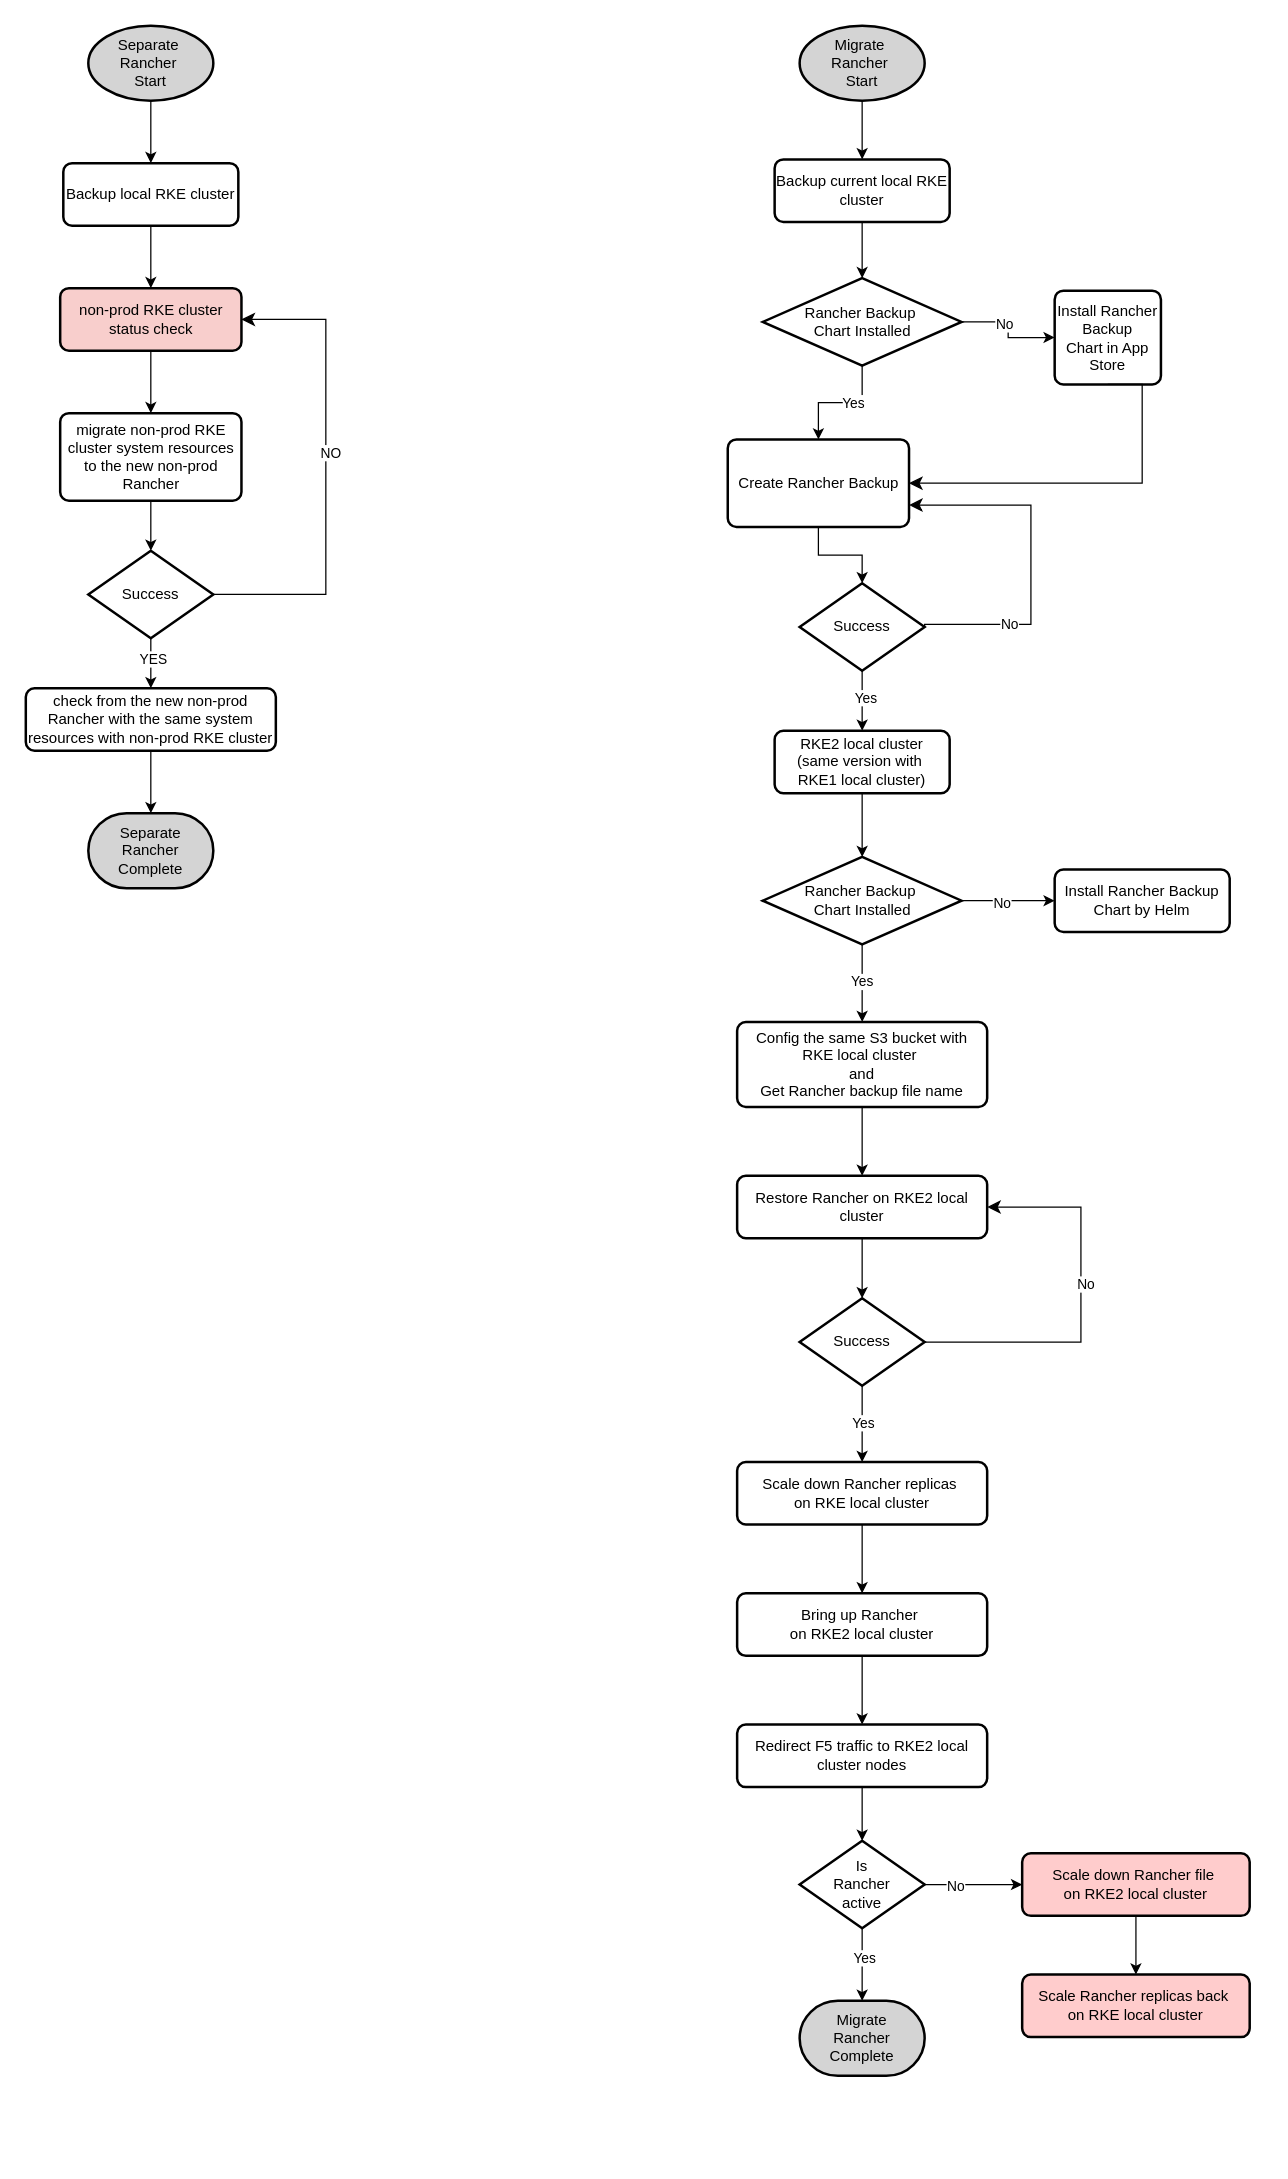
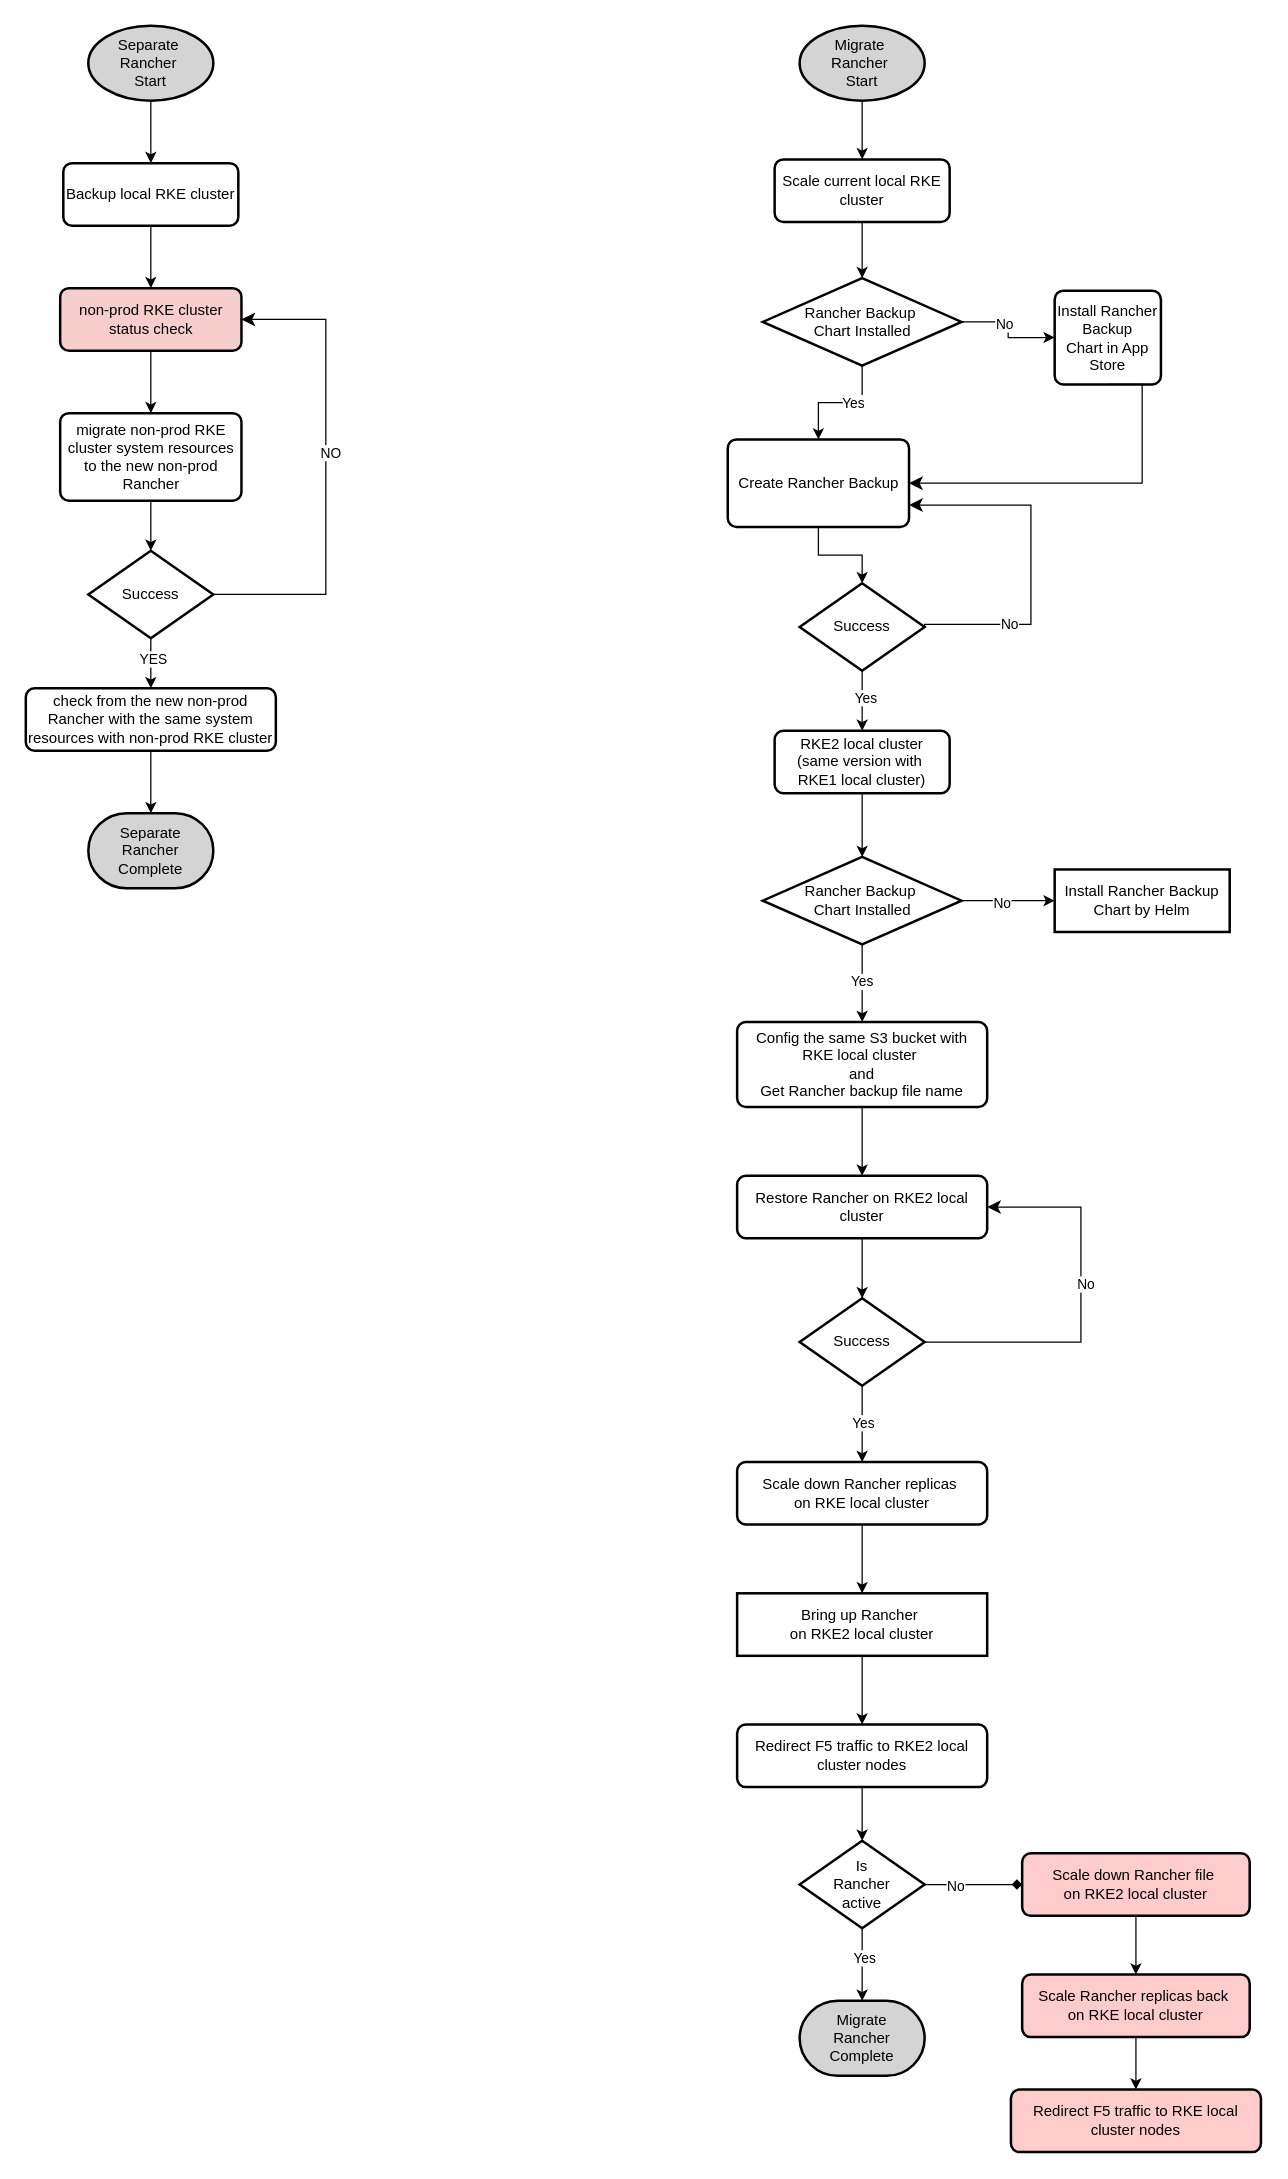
(862, 191) -> (862, 191)
(1142, 901) -> (1142, 901)
(862, 1624) -> (862, 1624)
(1012, 1884) -> (1011, 1884)
none -> (1136, 2059)
none -> (1136, 2121)
